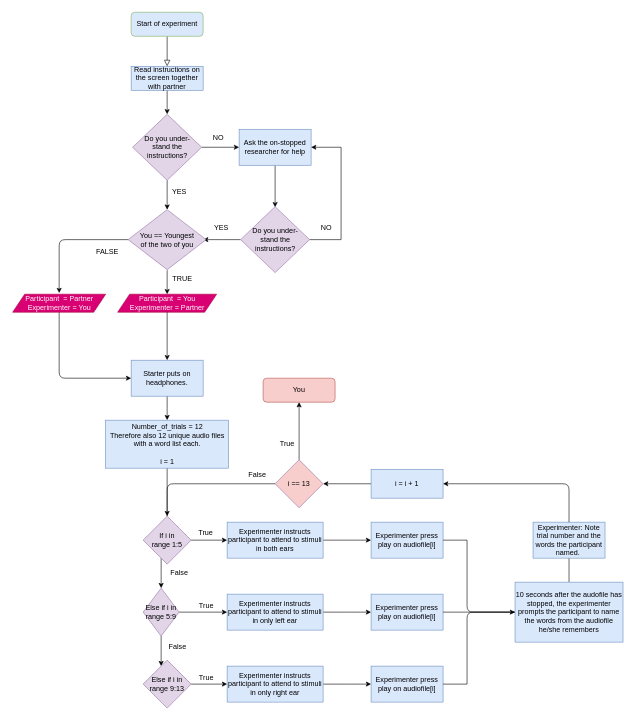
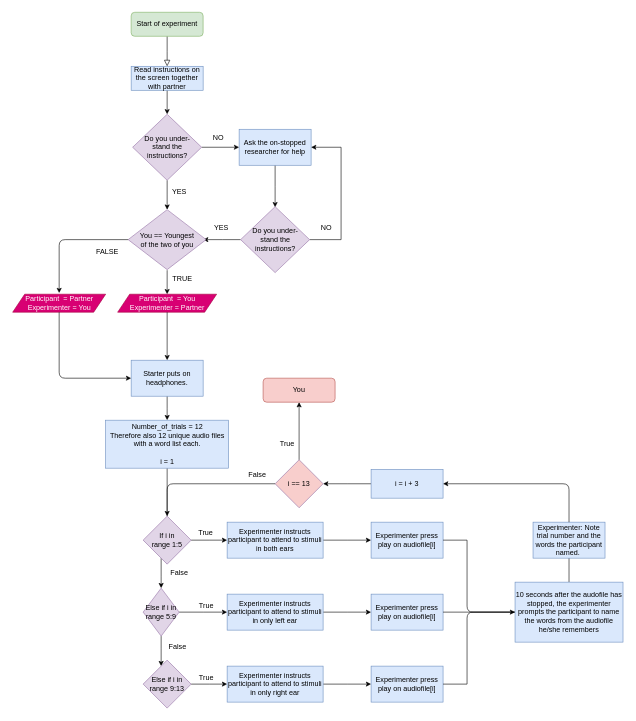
(167, 24) -> (167, 24)
(407, 484) -> (407, 484)
